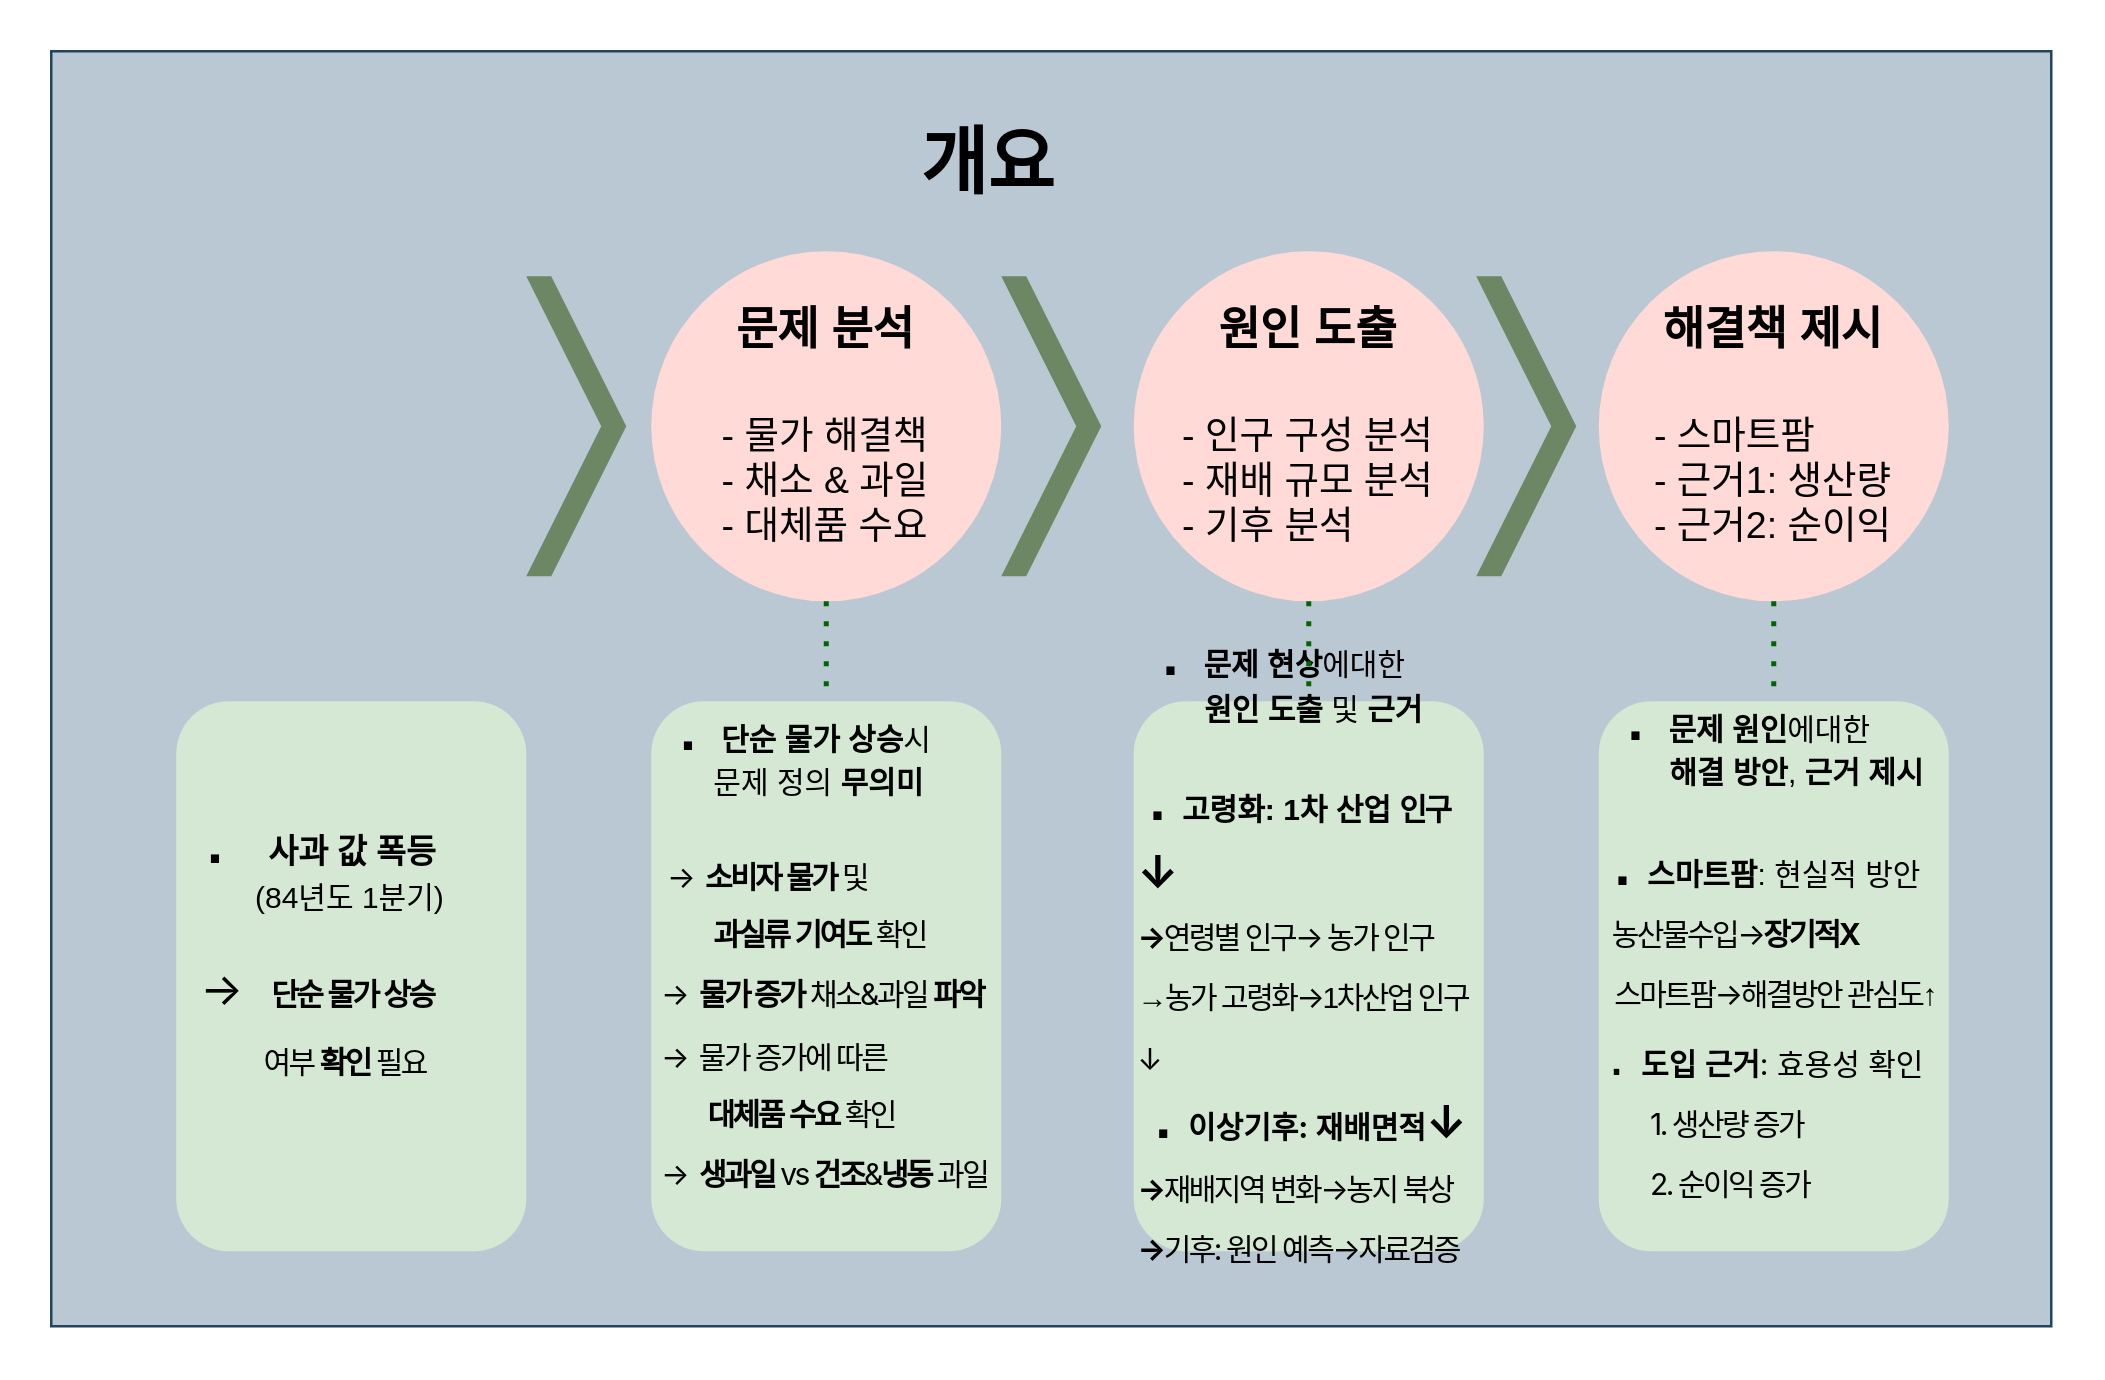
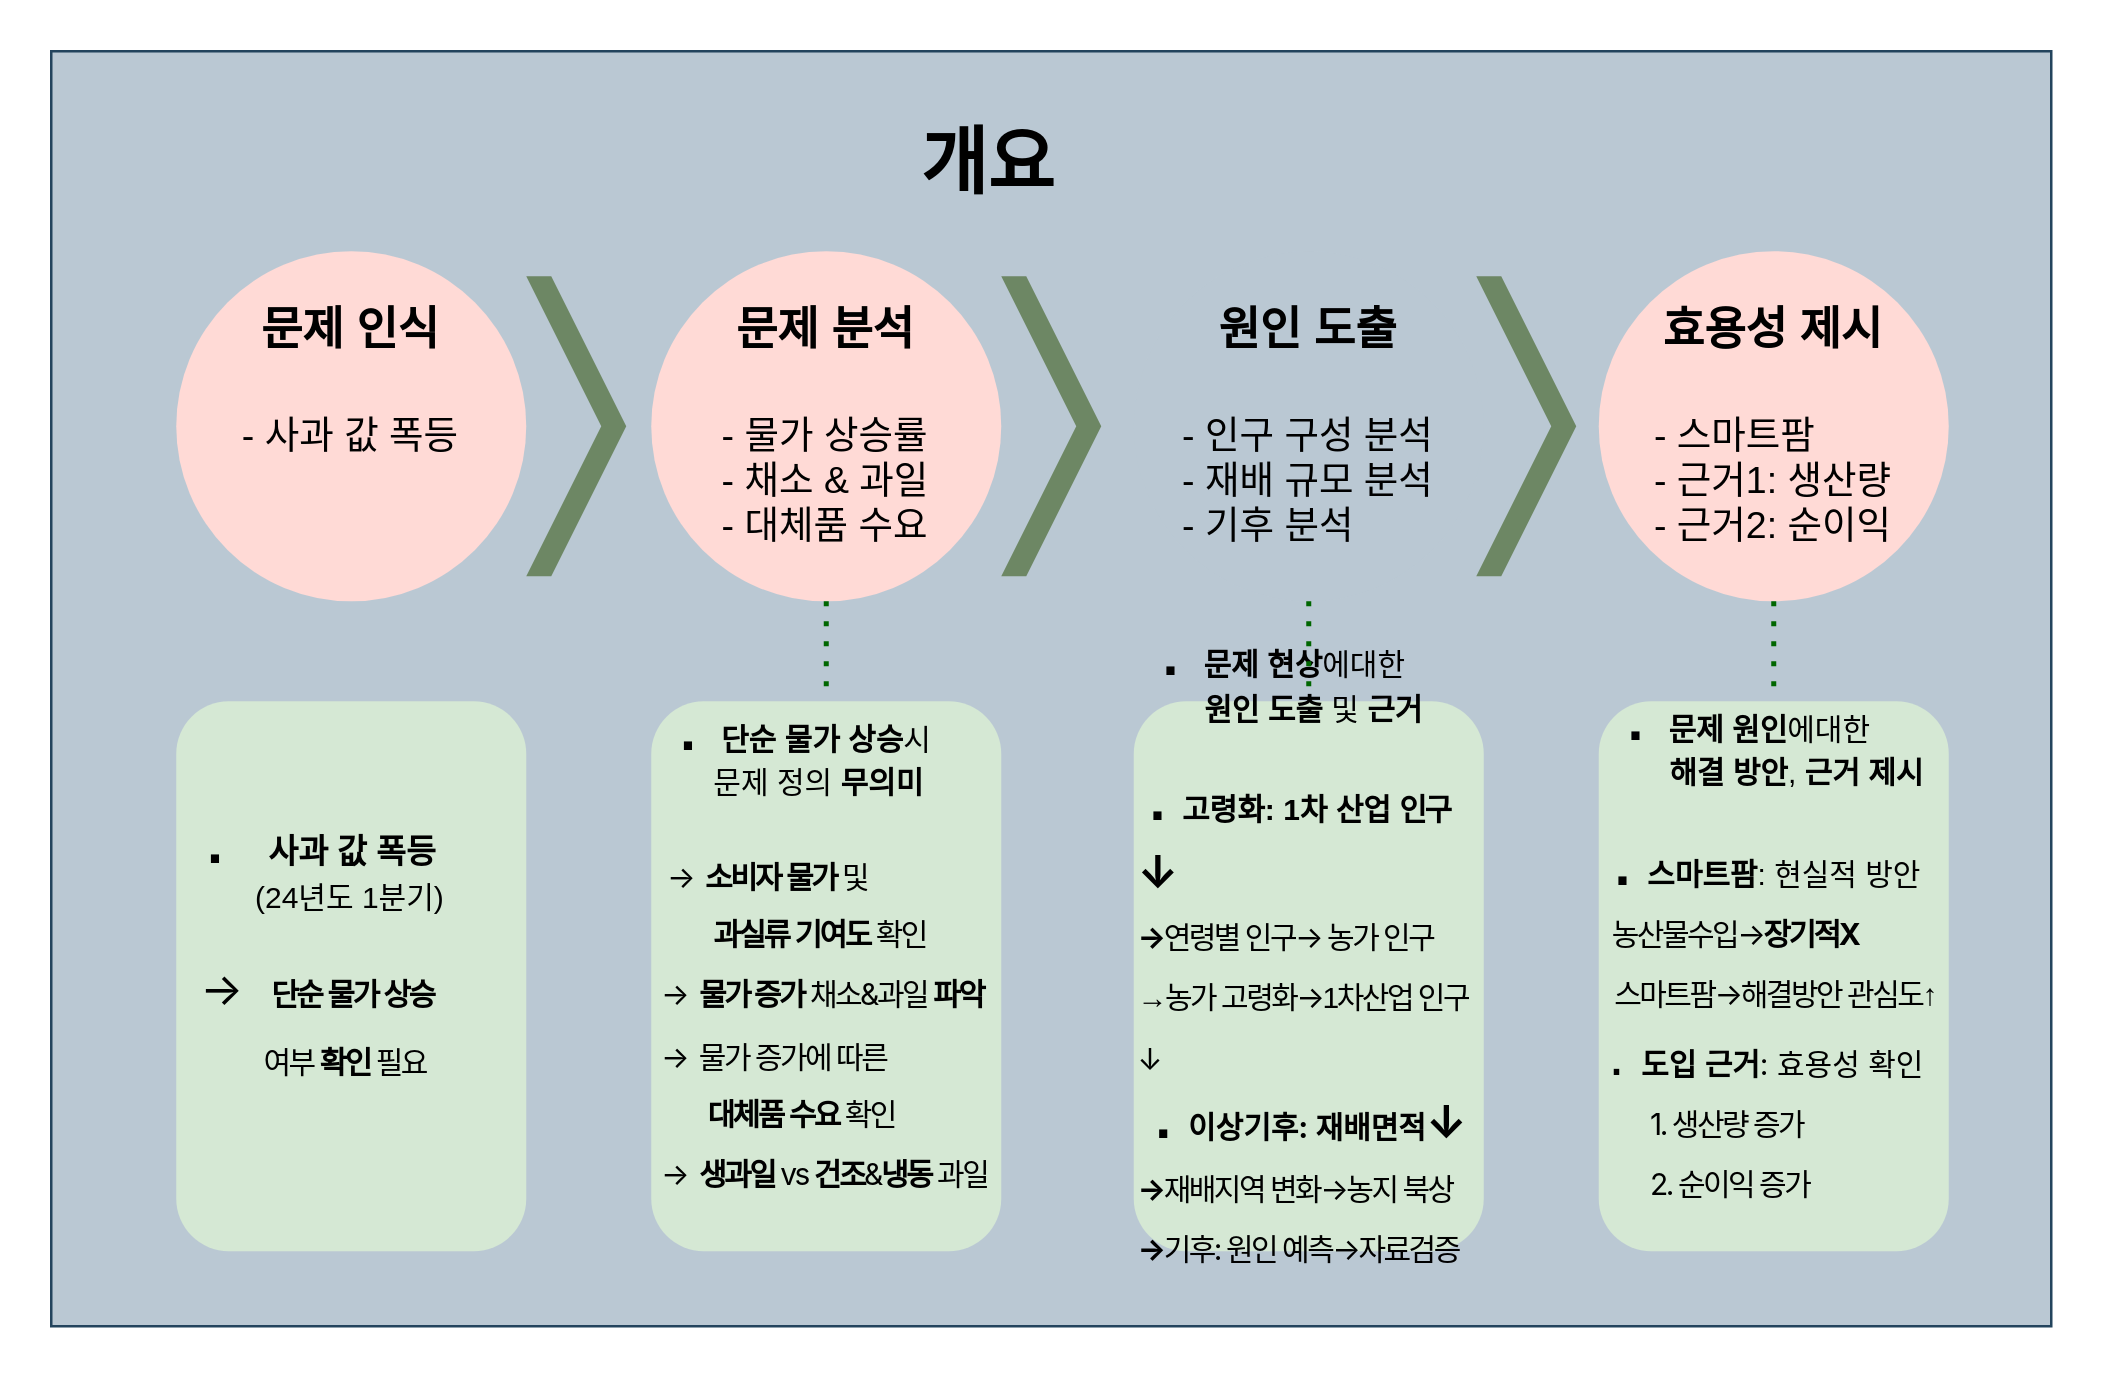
none -> (351, 426)
(826, 426) -> (826, 426)
(1309, 426) -> (1309, 426)
(1774, 426) -> (1774, 426)
(310, 976) -> (310, 976)
